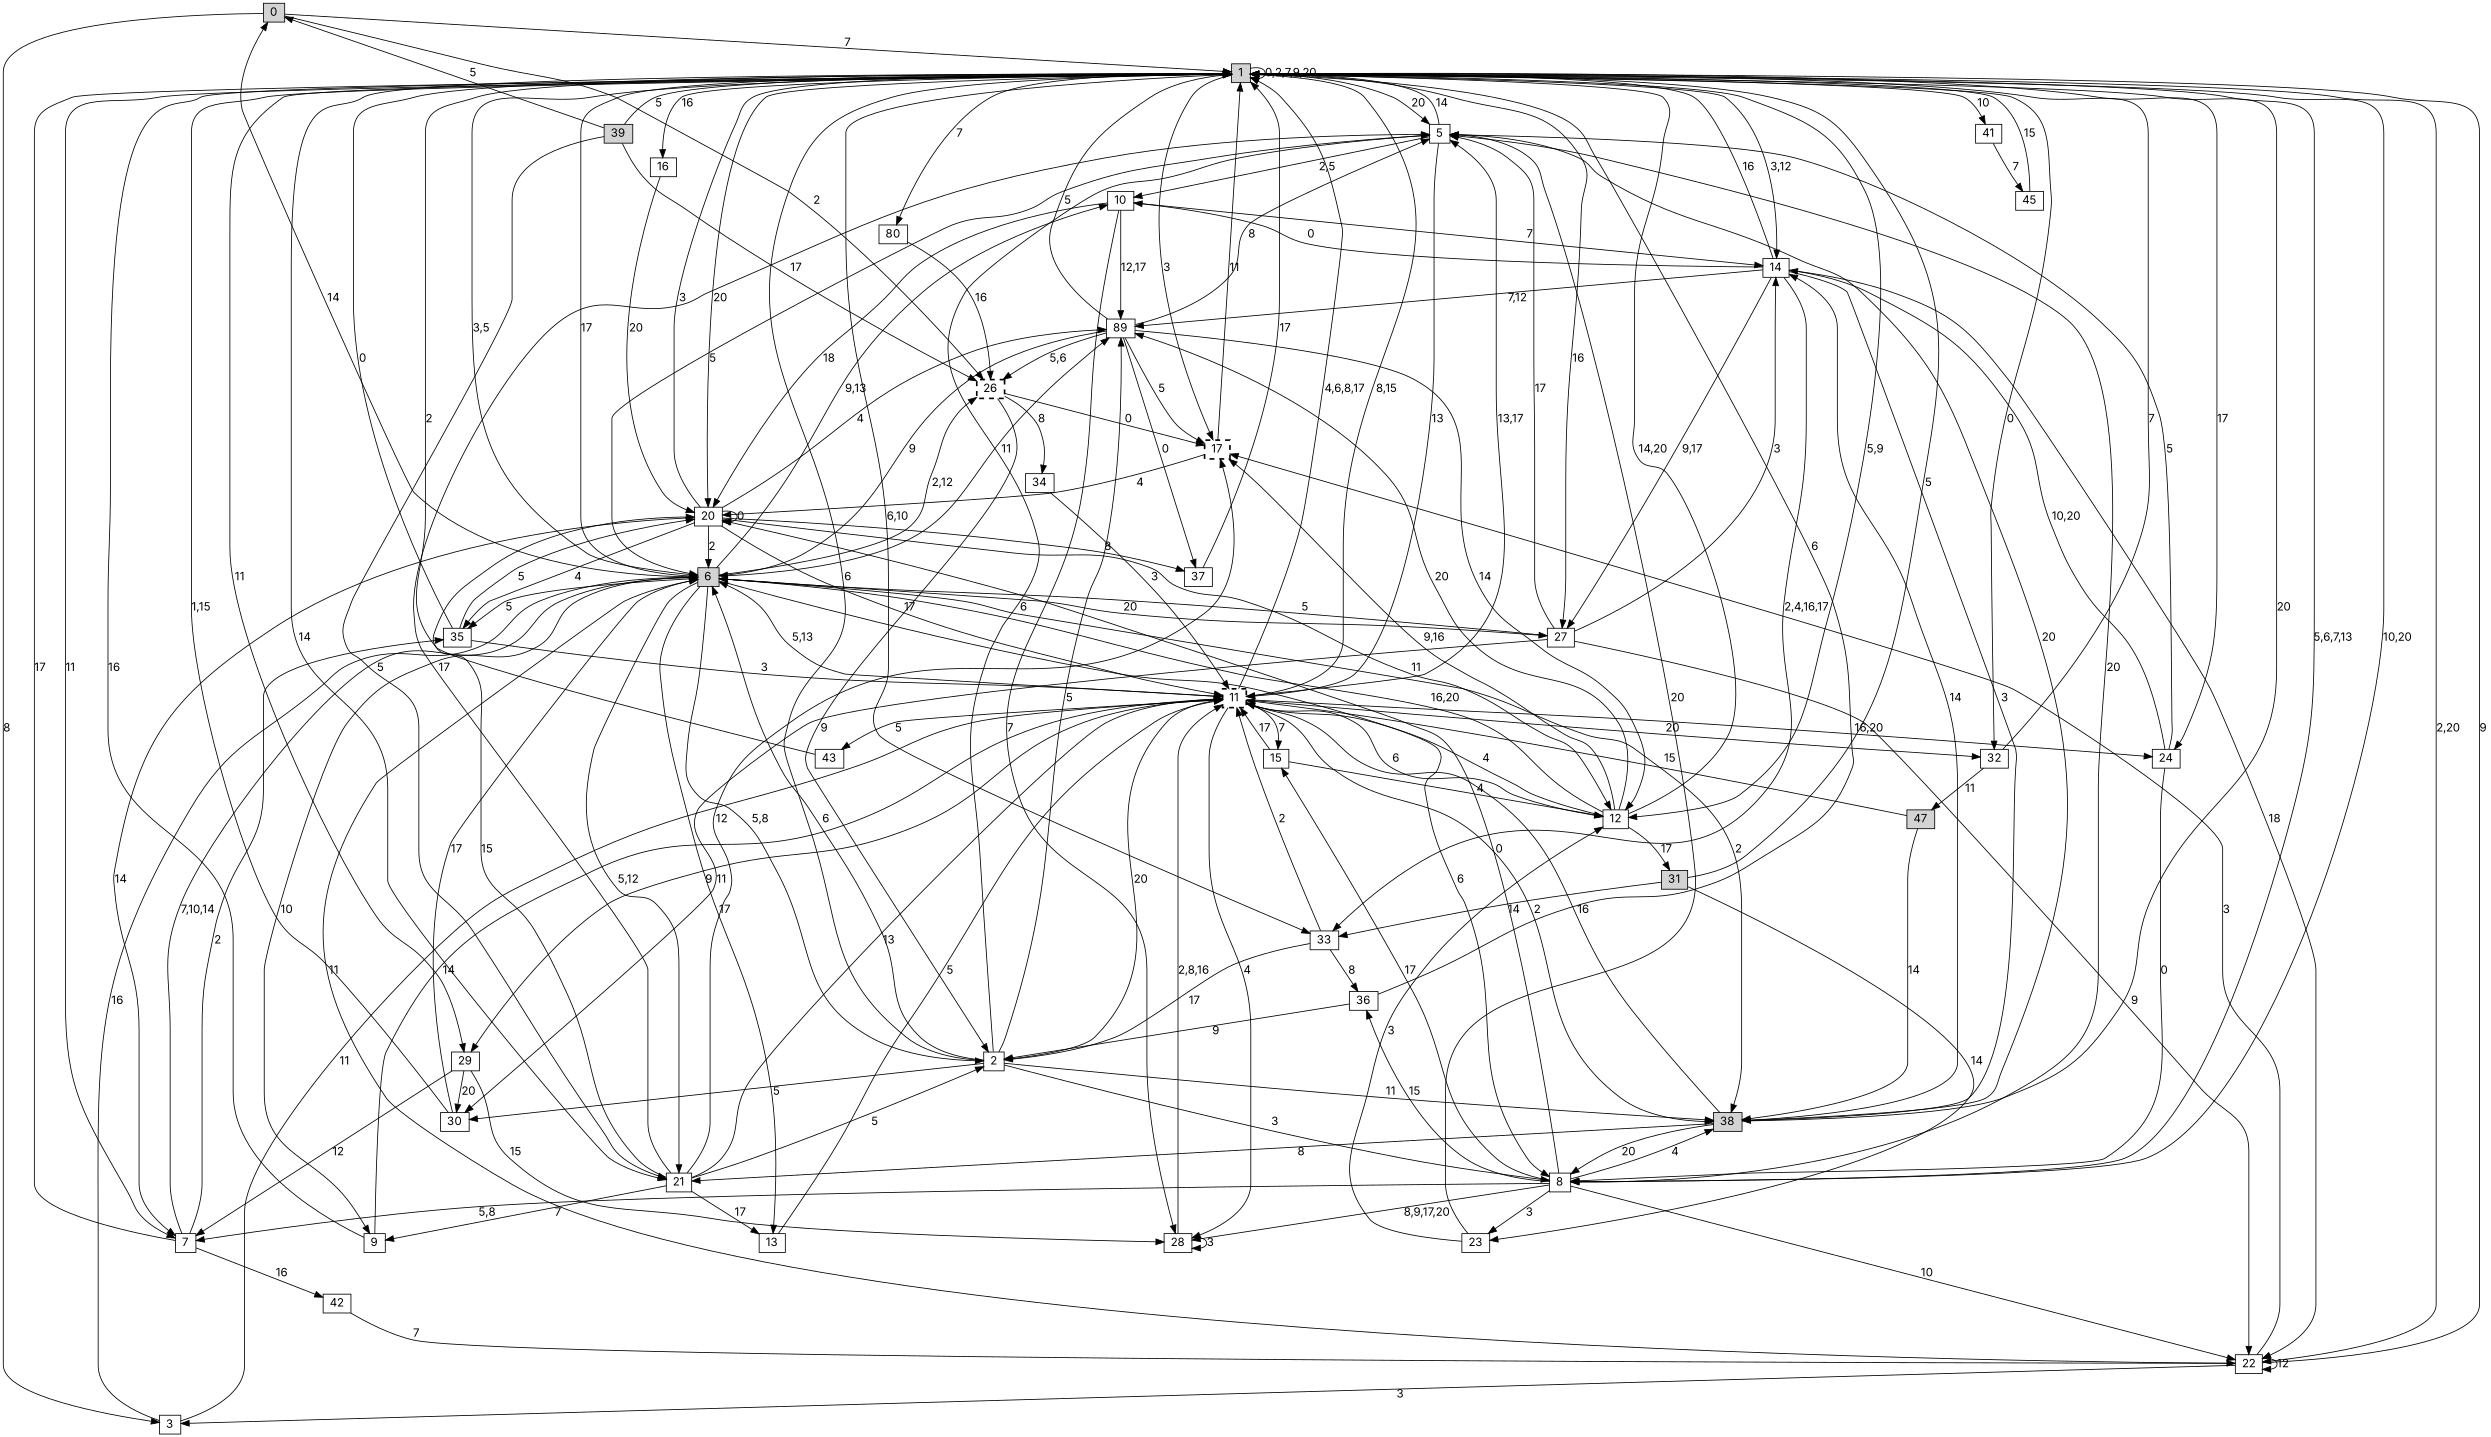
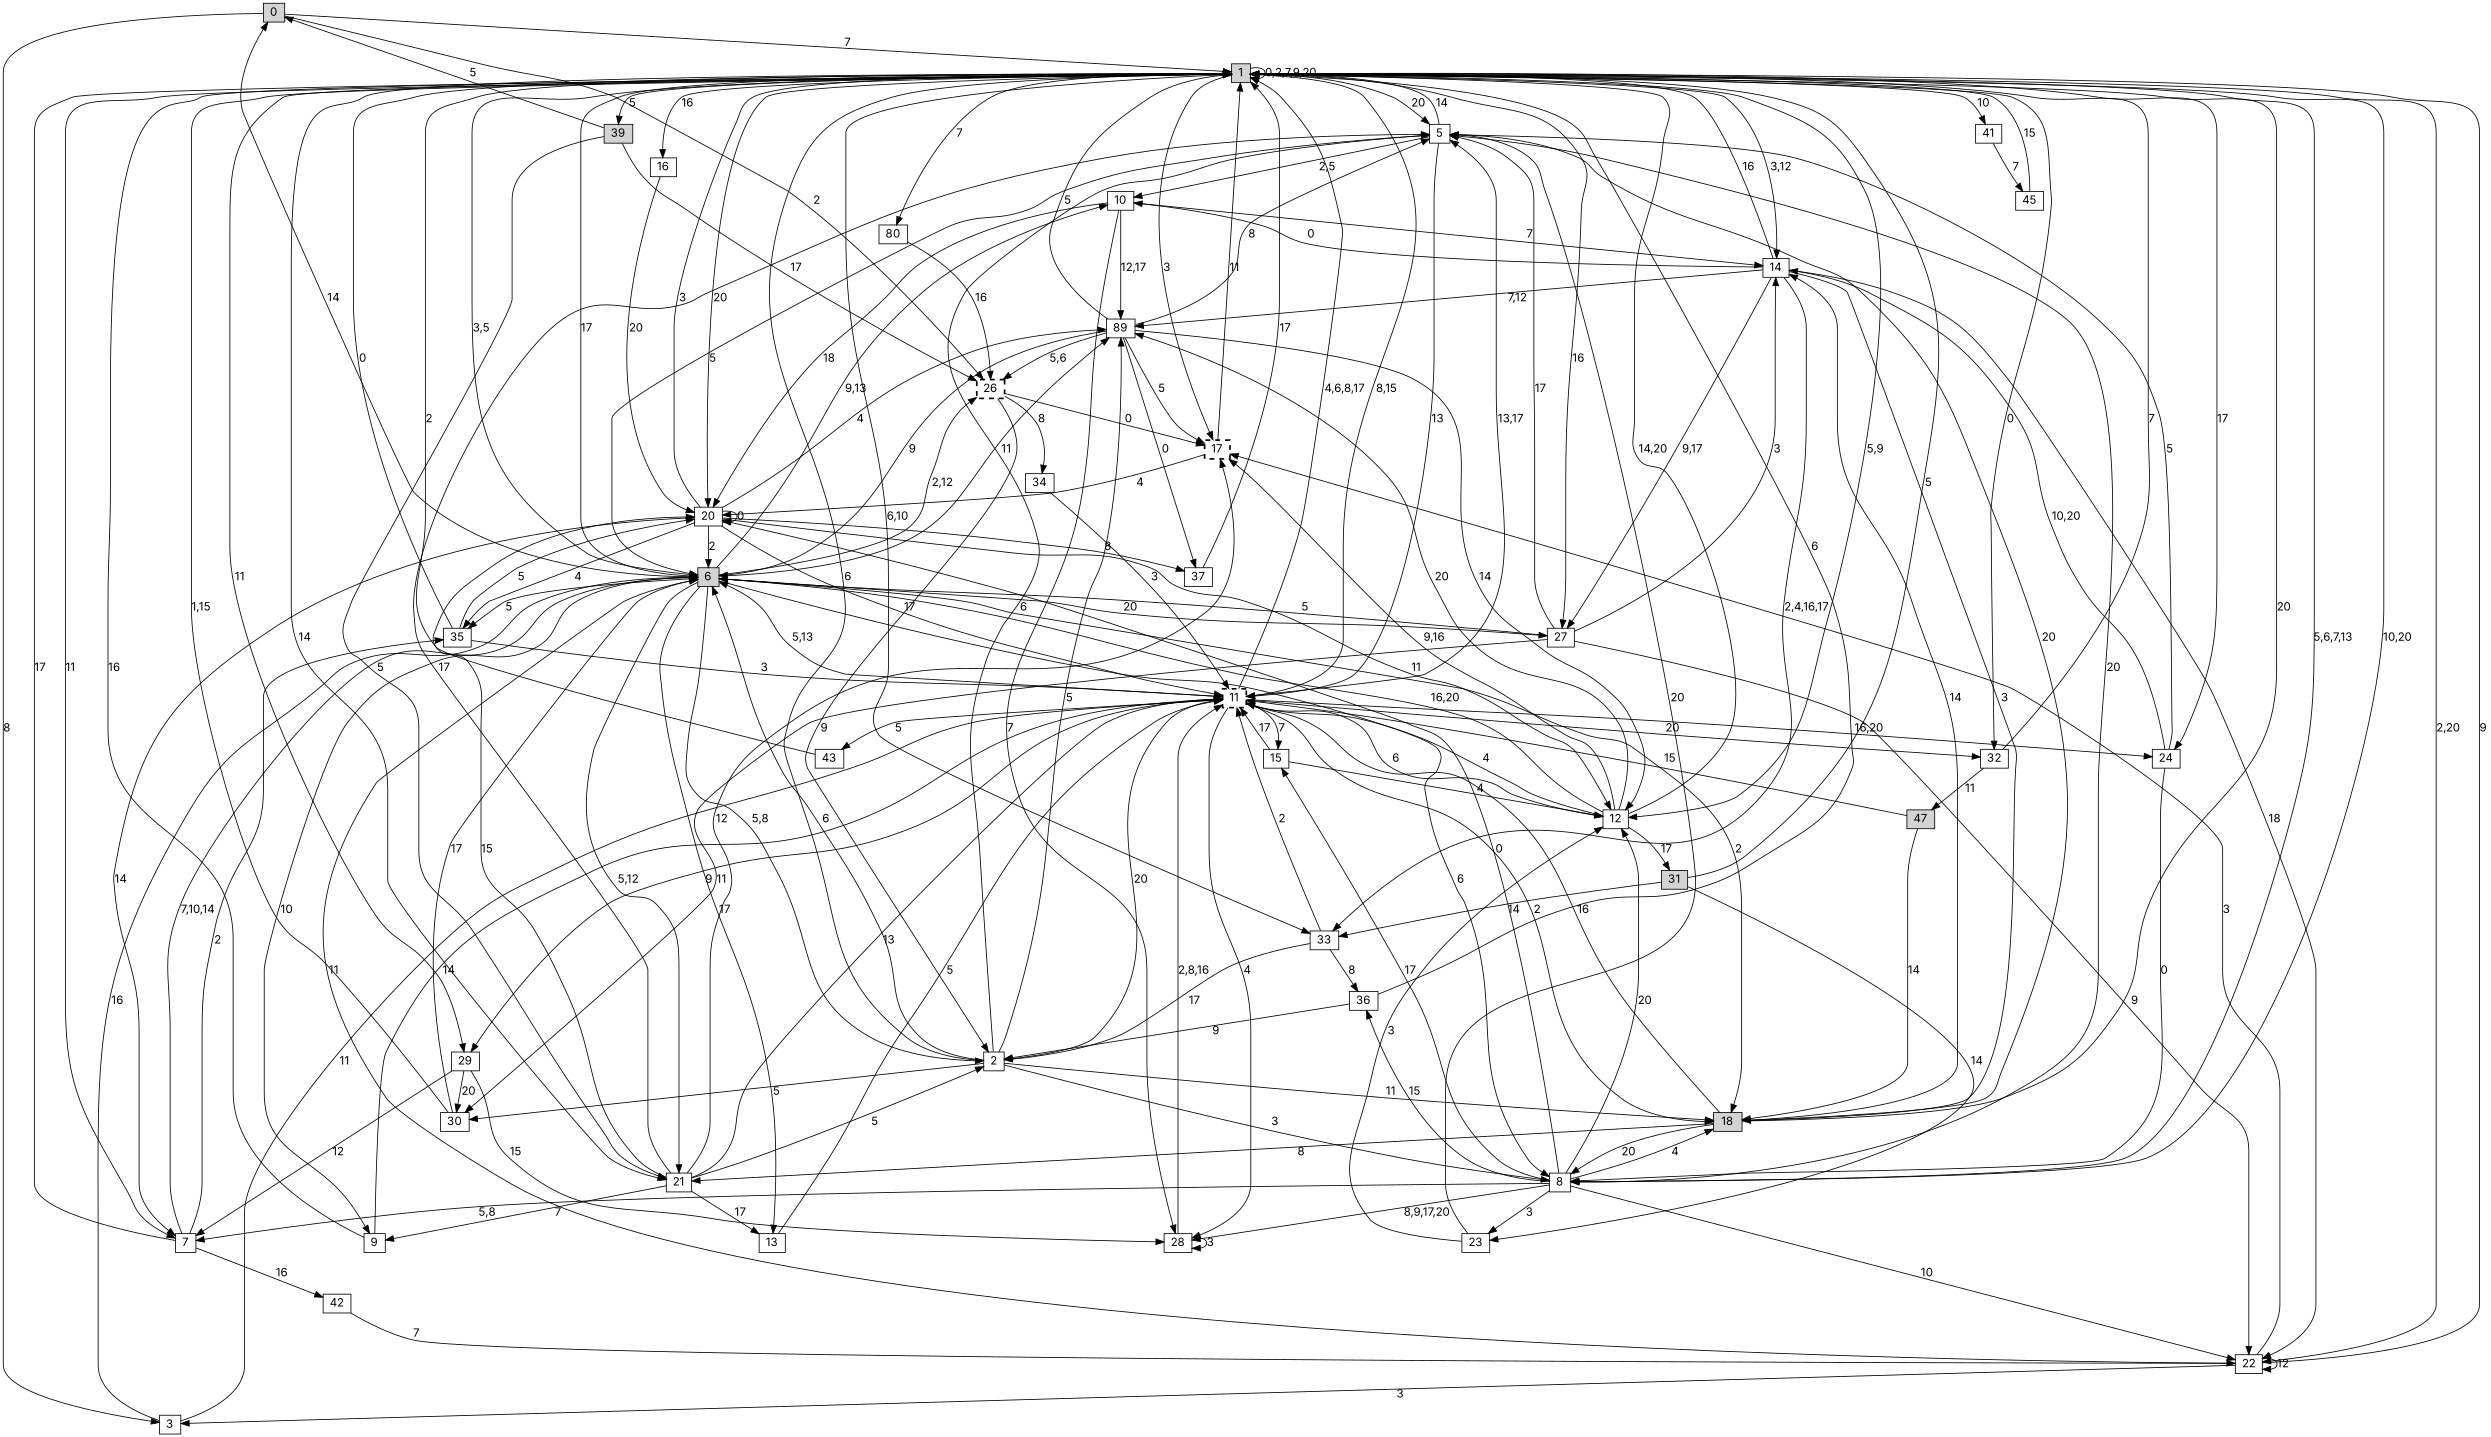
(918, 77) -> (919, 78)
none -> (1633, 1019)
(1728, 1122) -> (1728, 1122)
